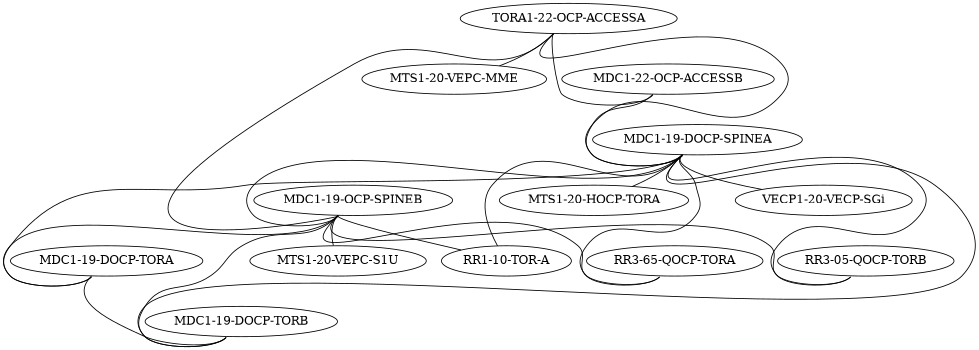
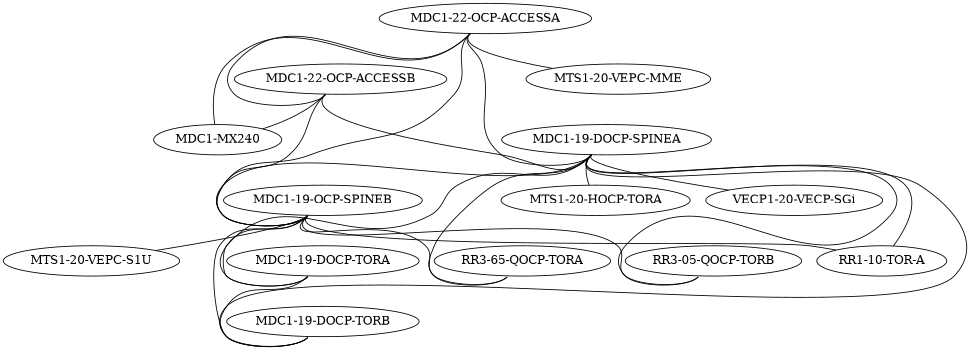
(569, 19) -> (485, 19)
none -> (218, 140)
none -> (292, 152)
